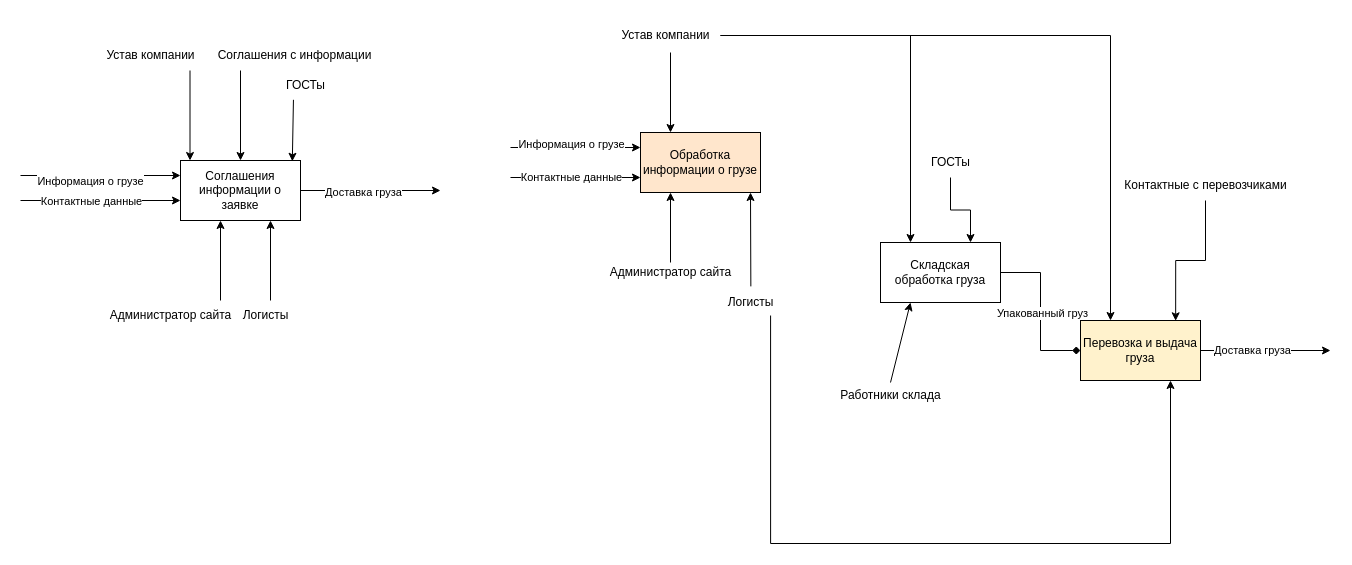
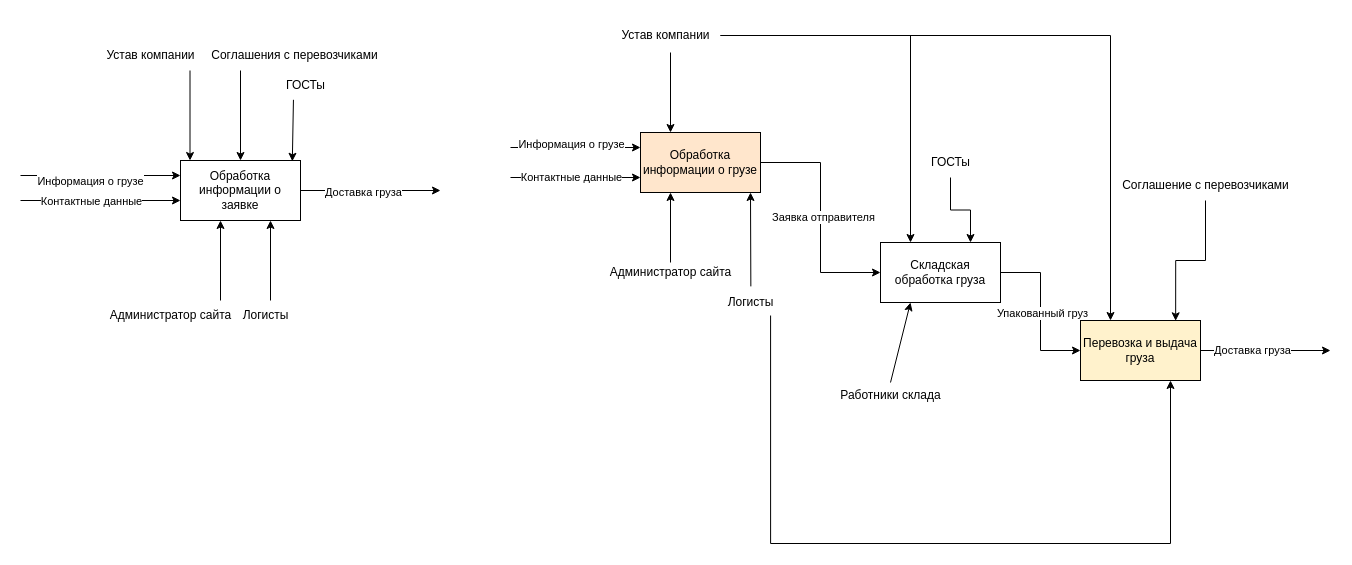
(295, 56) -> (295, 56)
(1206, 186) -> (1206, 186)
(241, 191) -> (241, 191)
none -> (821, 214)
(1072, 351) -> (1072, 351)
